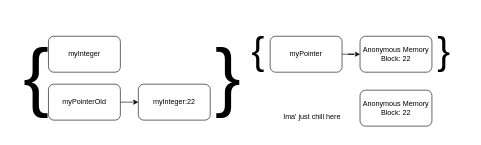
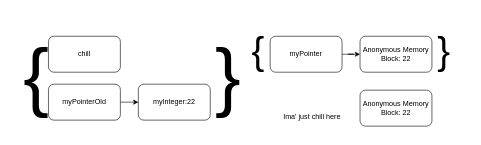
(84, 54) -> (84, 54)
